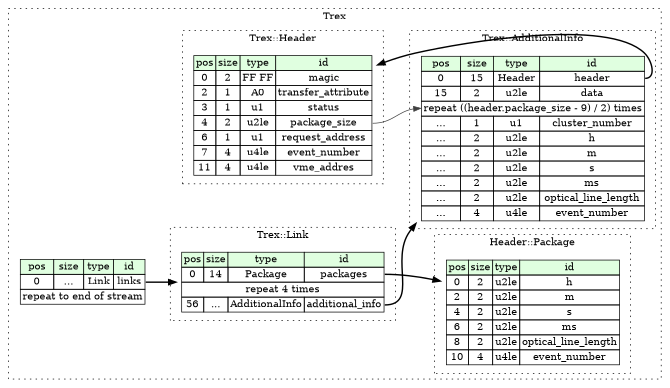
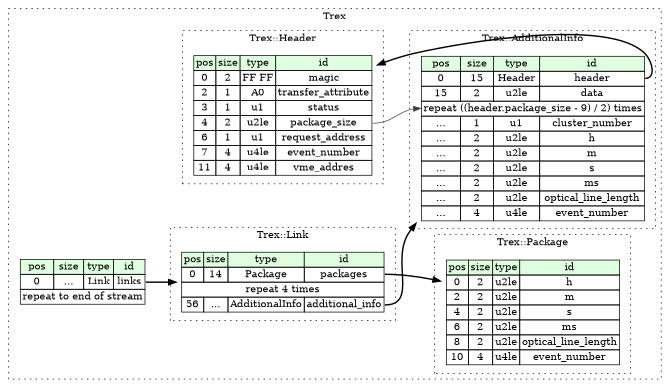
(533, 243) -> (533, 243)
